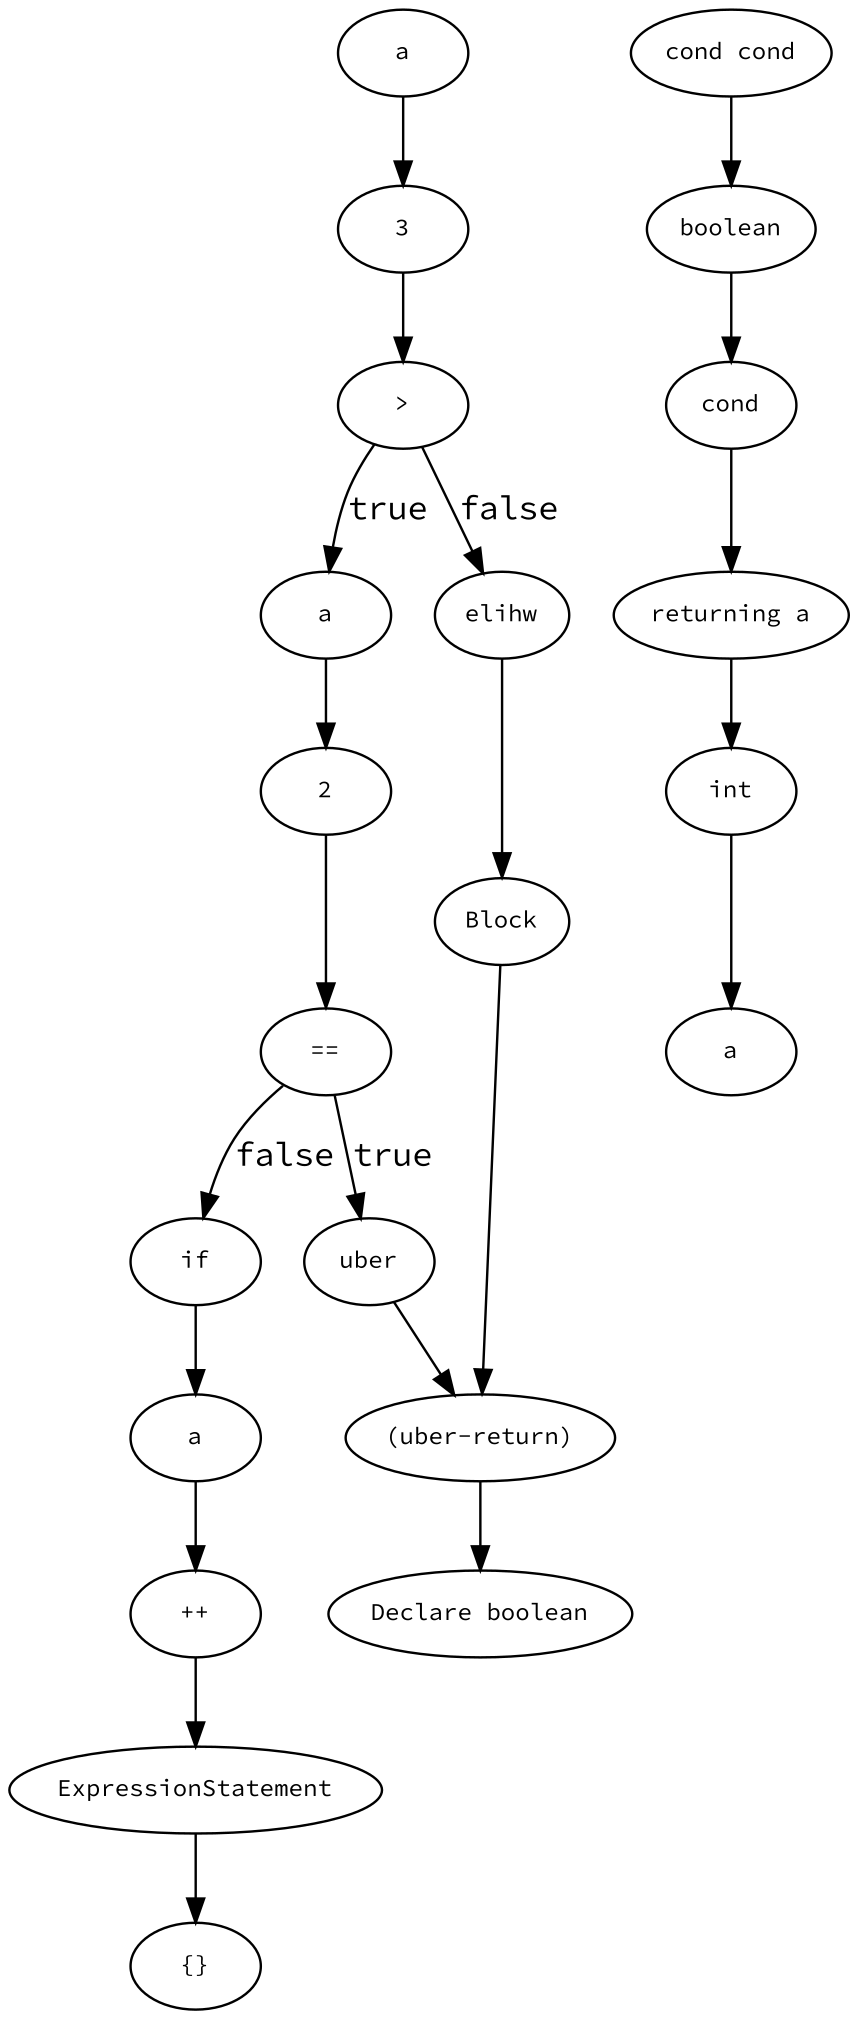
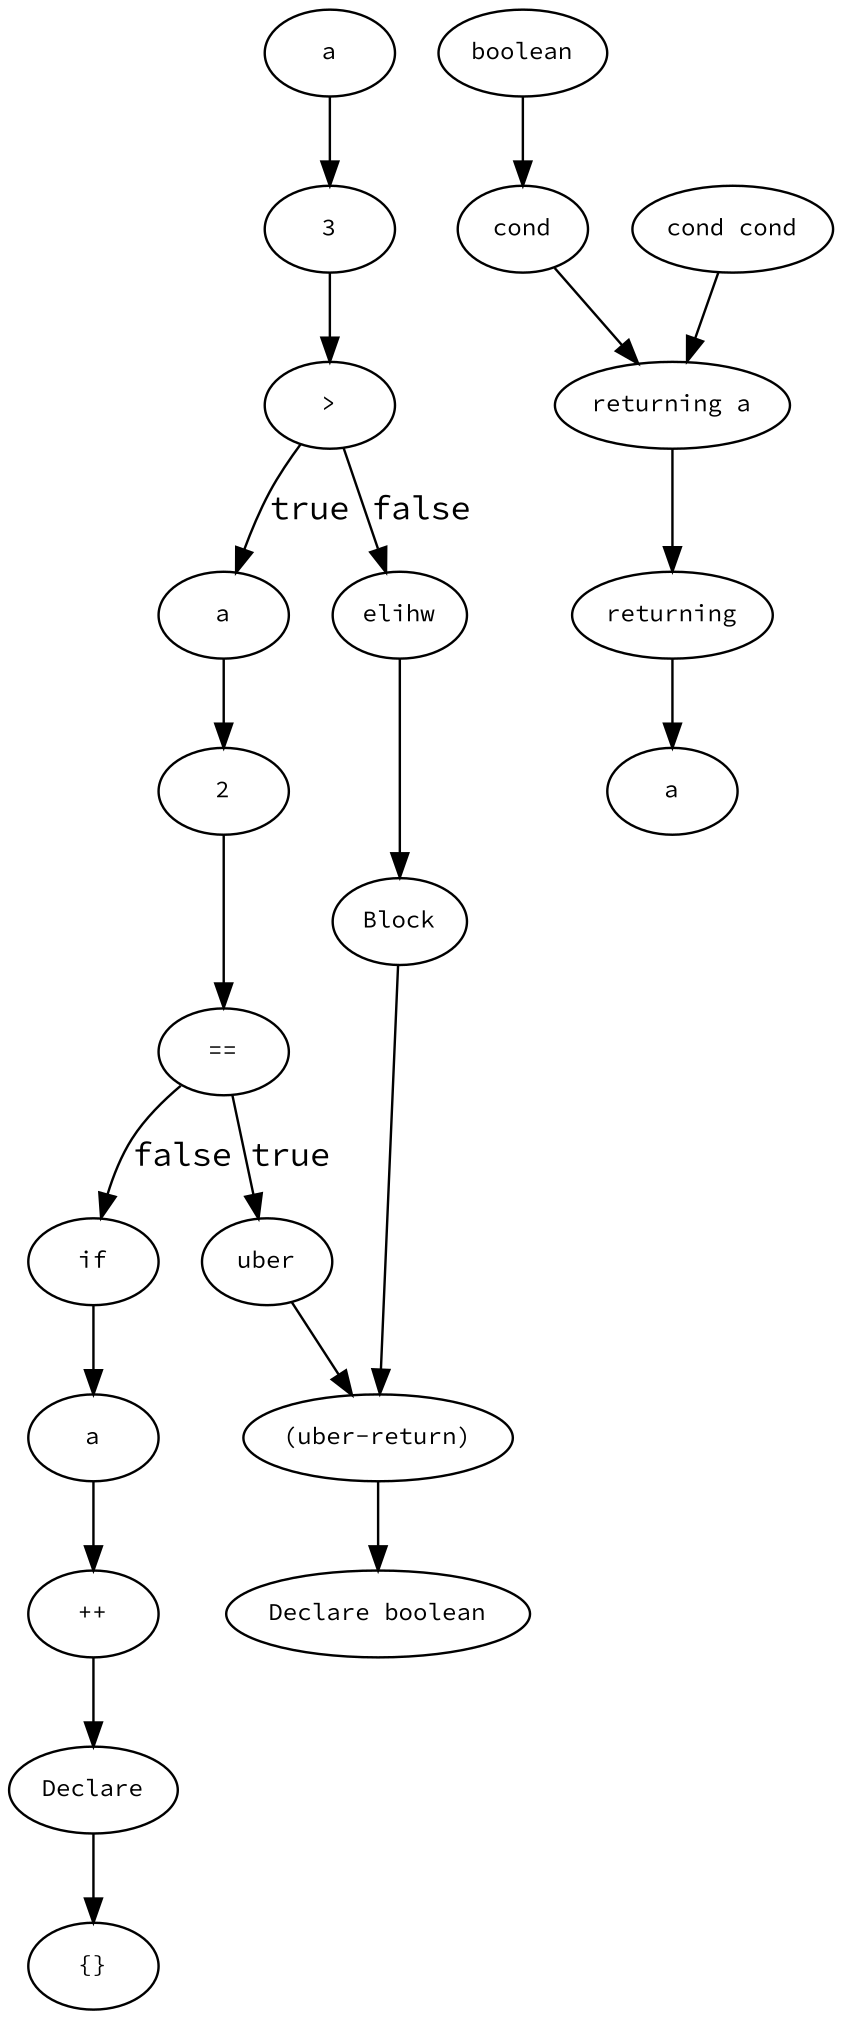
(731, 129) -> (707, 305)
(731, 791) -> (672, 615)
(196, 1790) -> (93, 1790)
